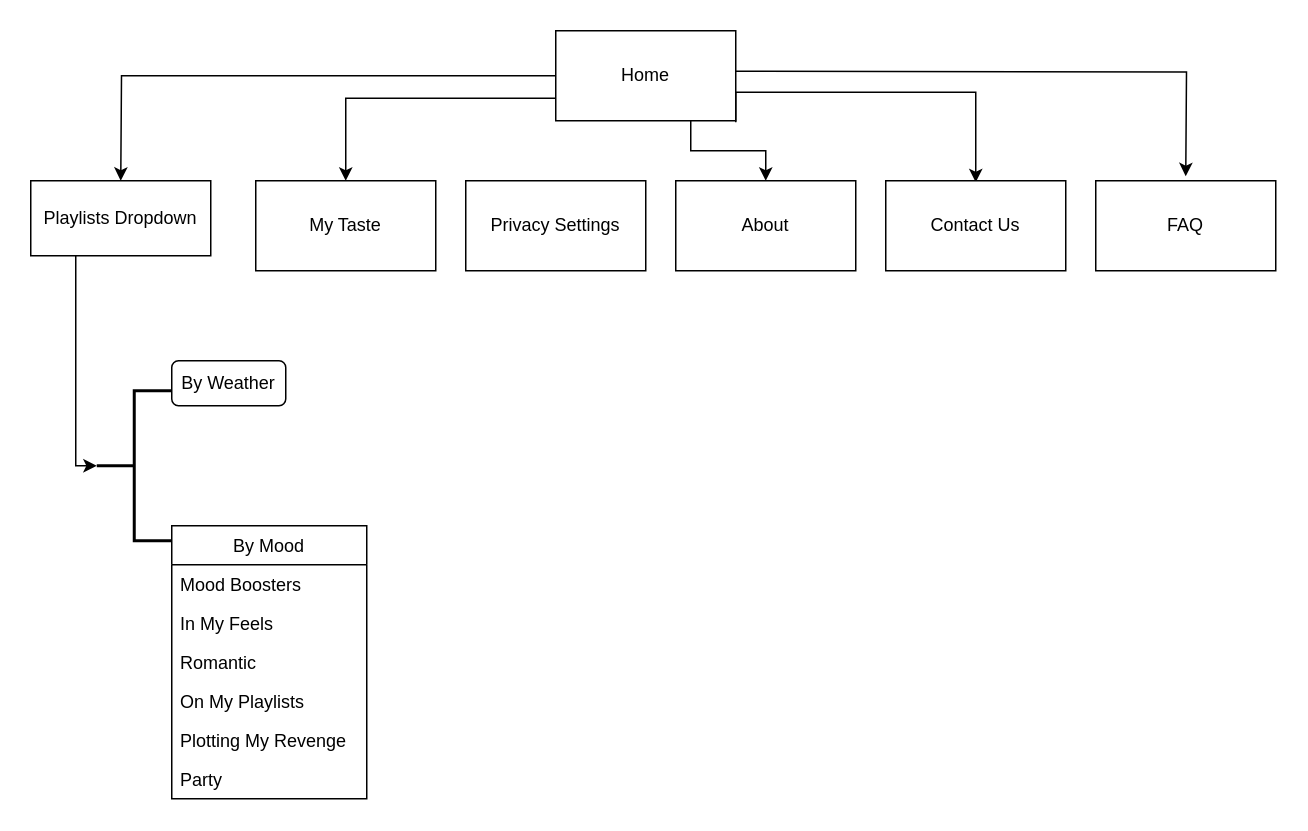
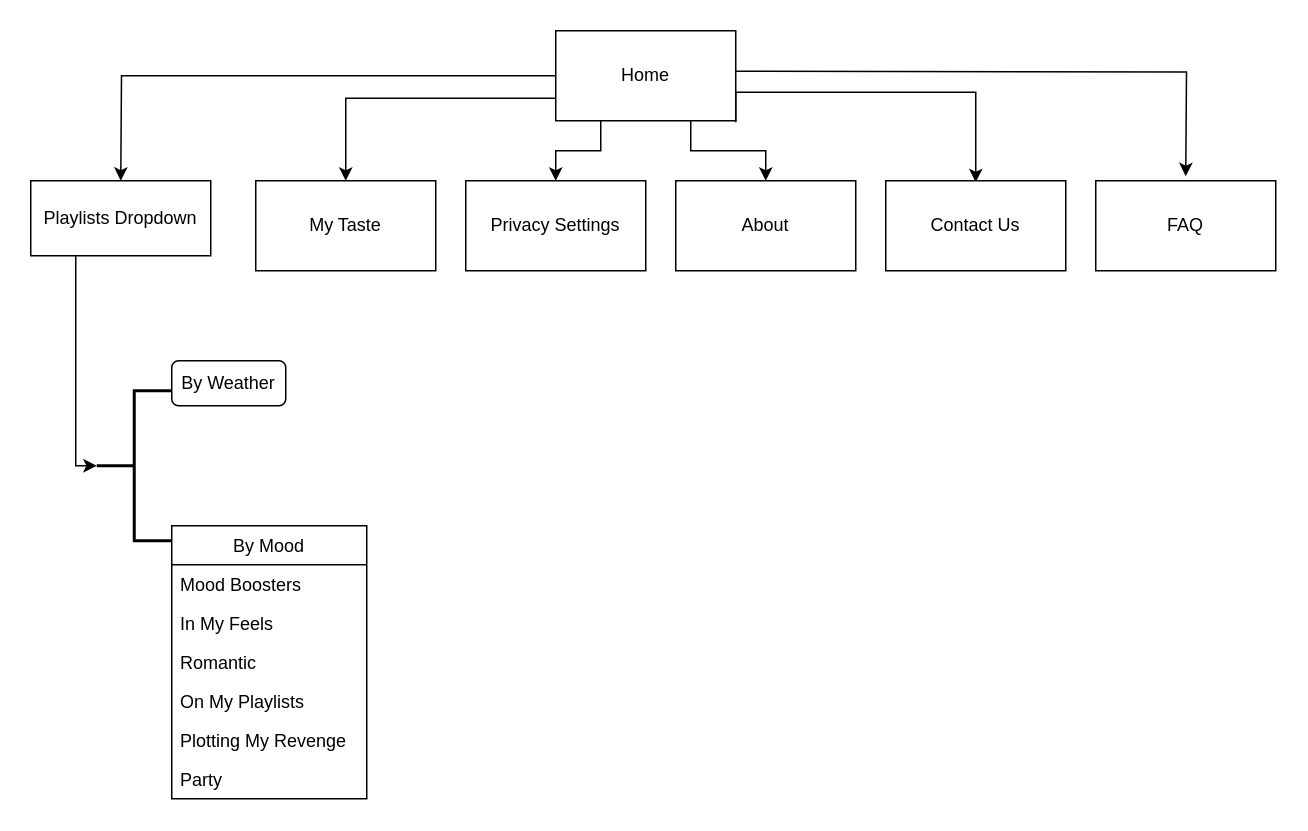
none -> (584, 151)
